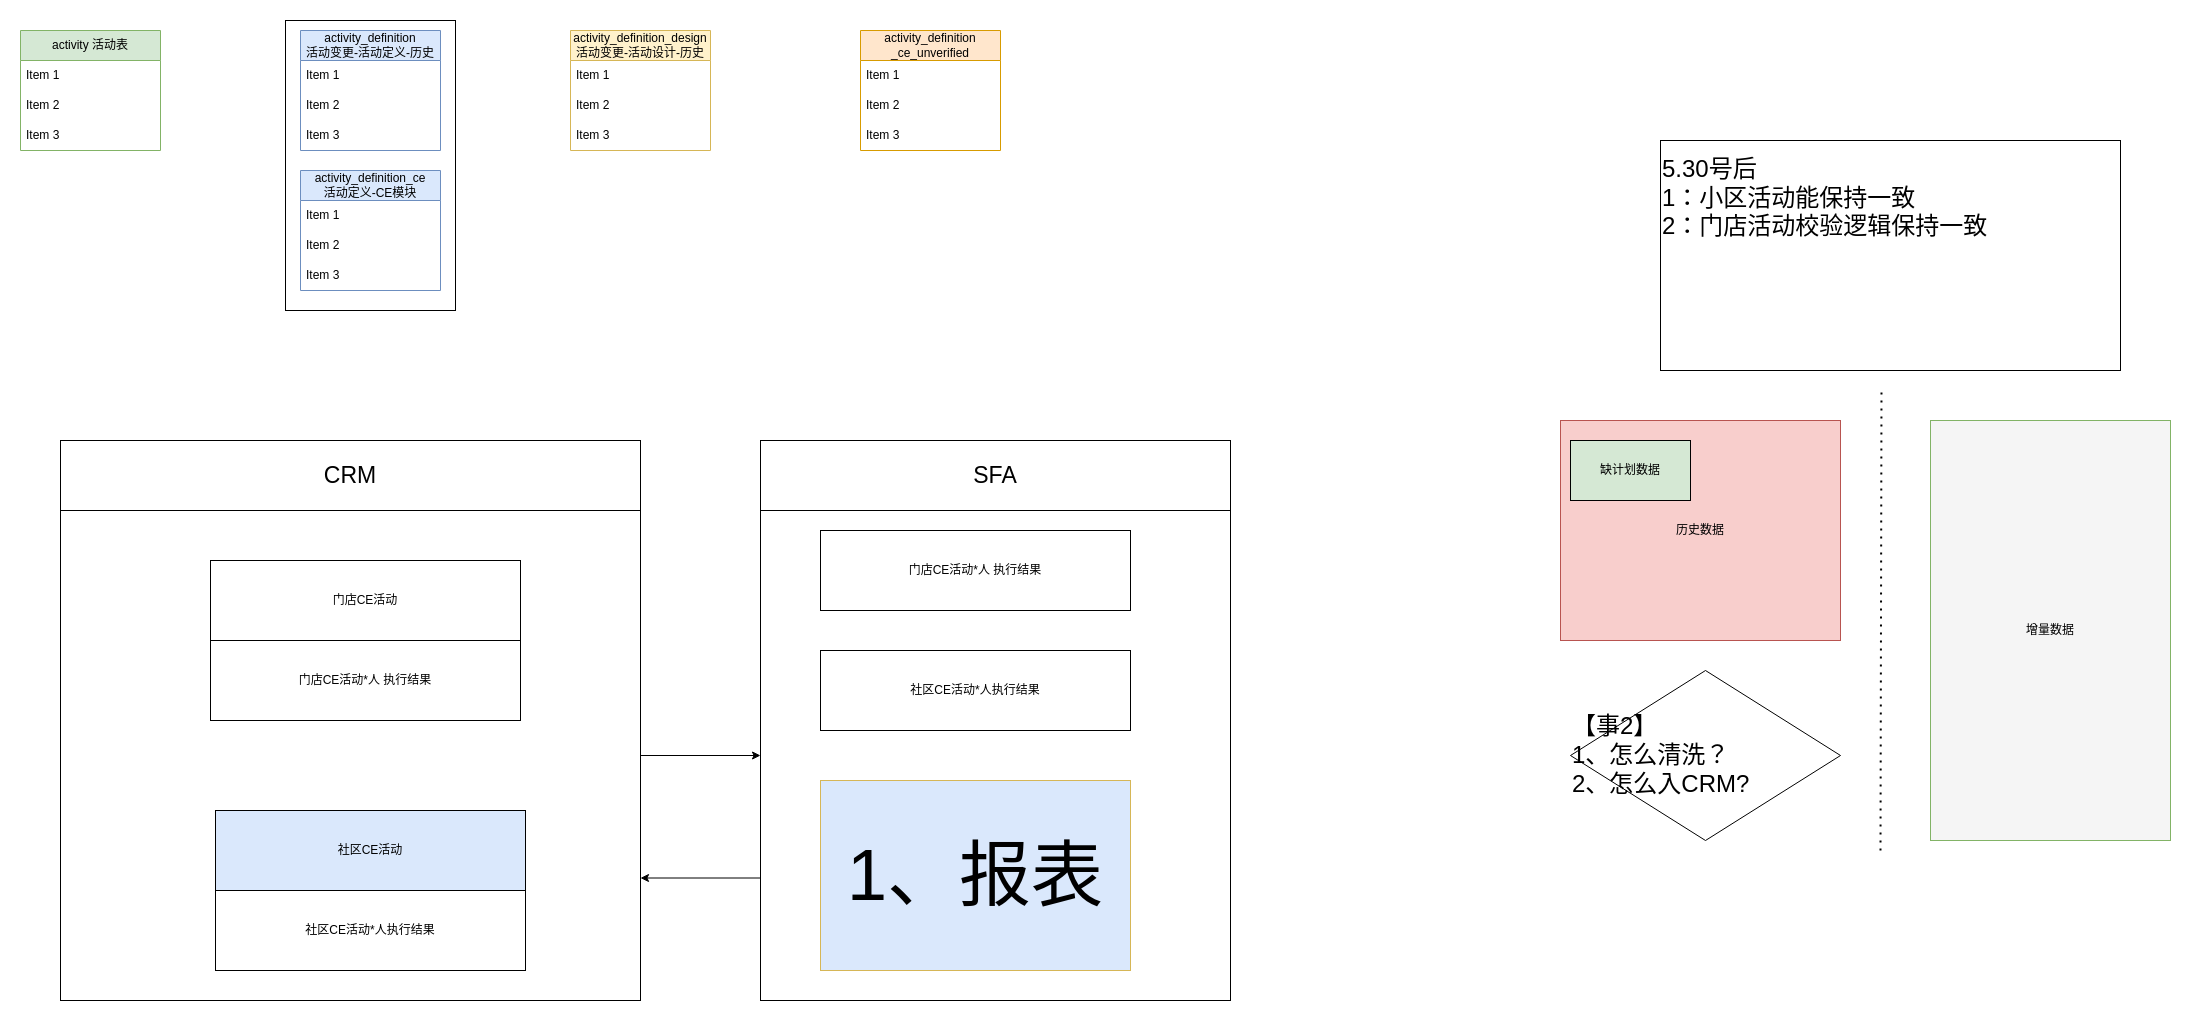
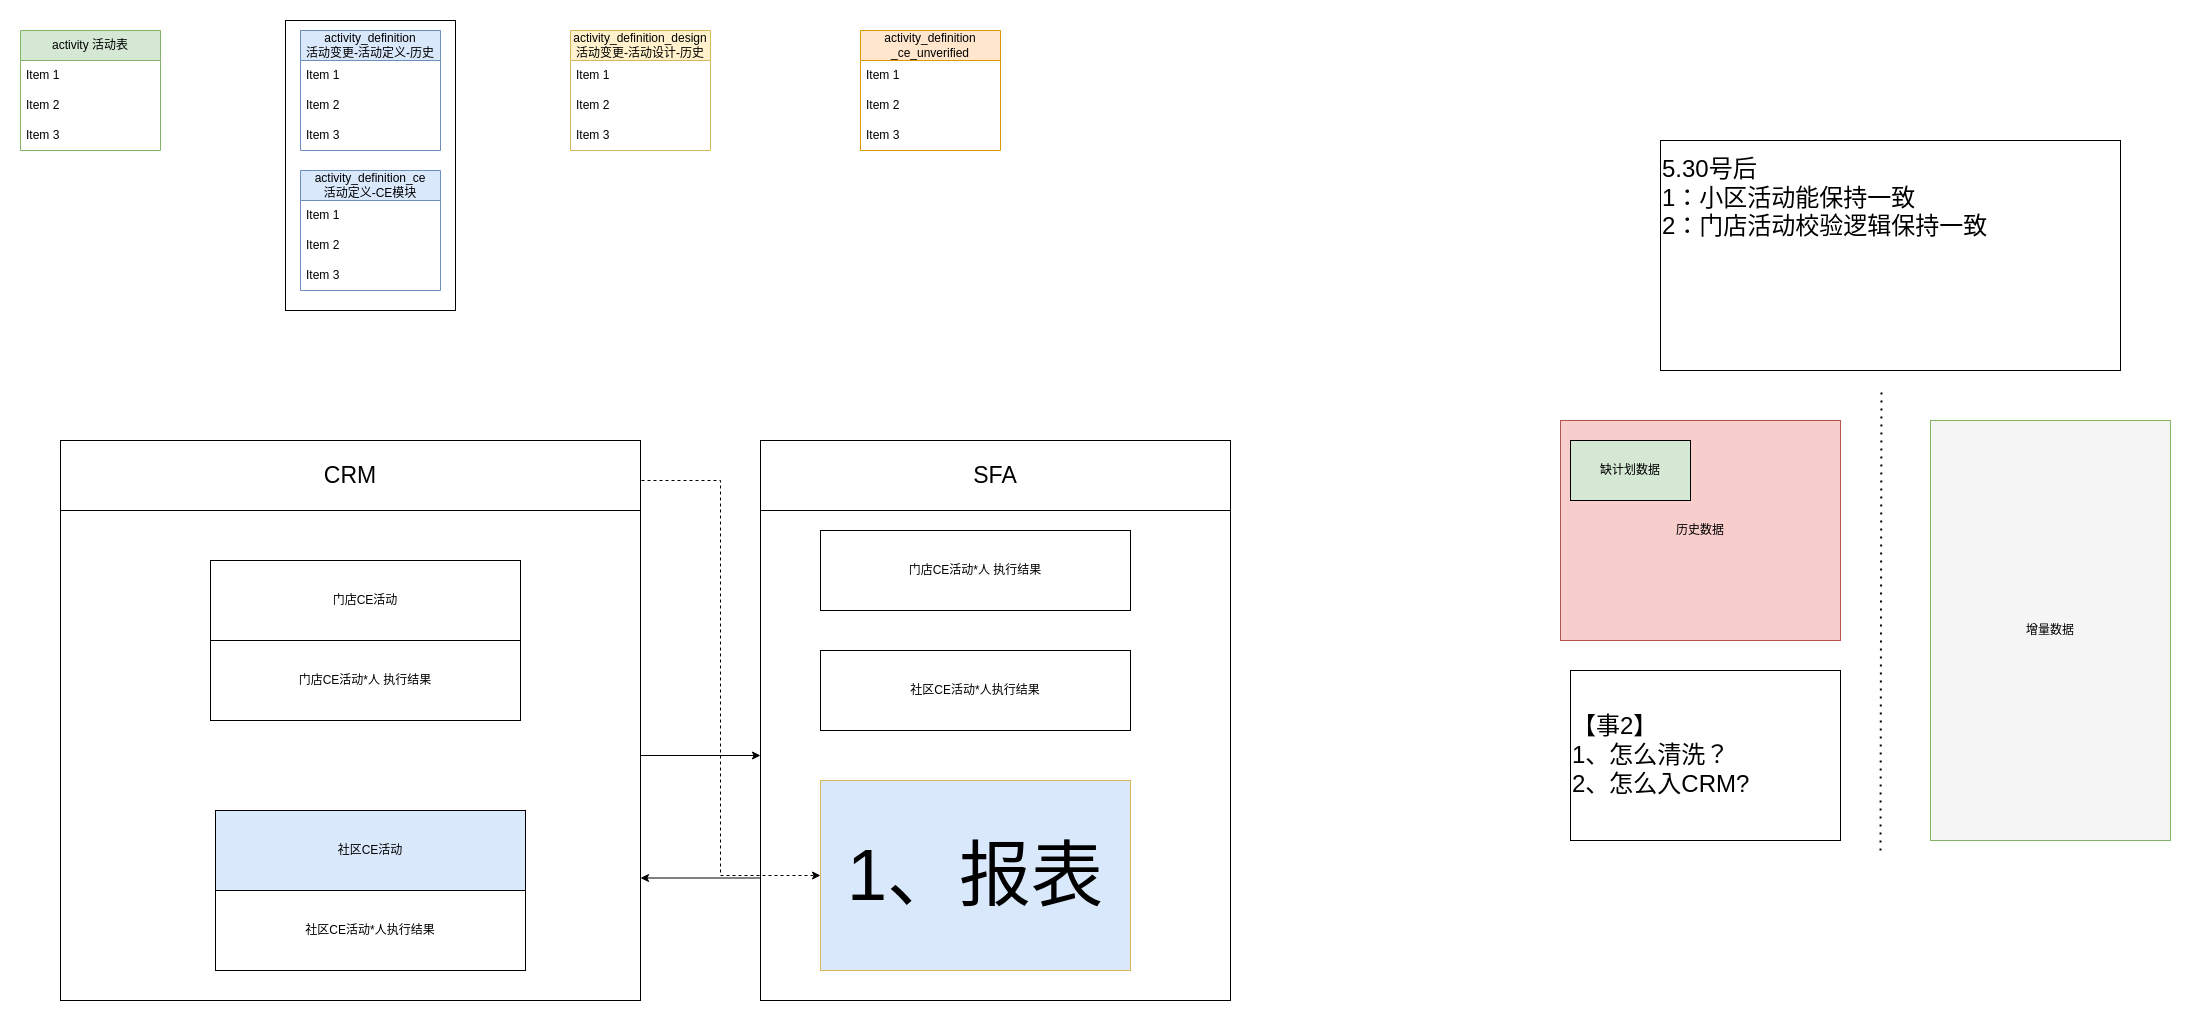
none -> (721, 683)
(1706, 756) -> (1706, 756)
